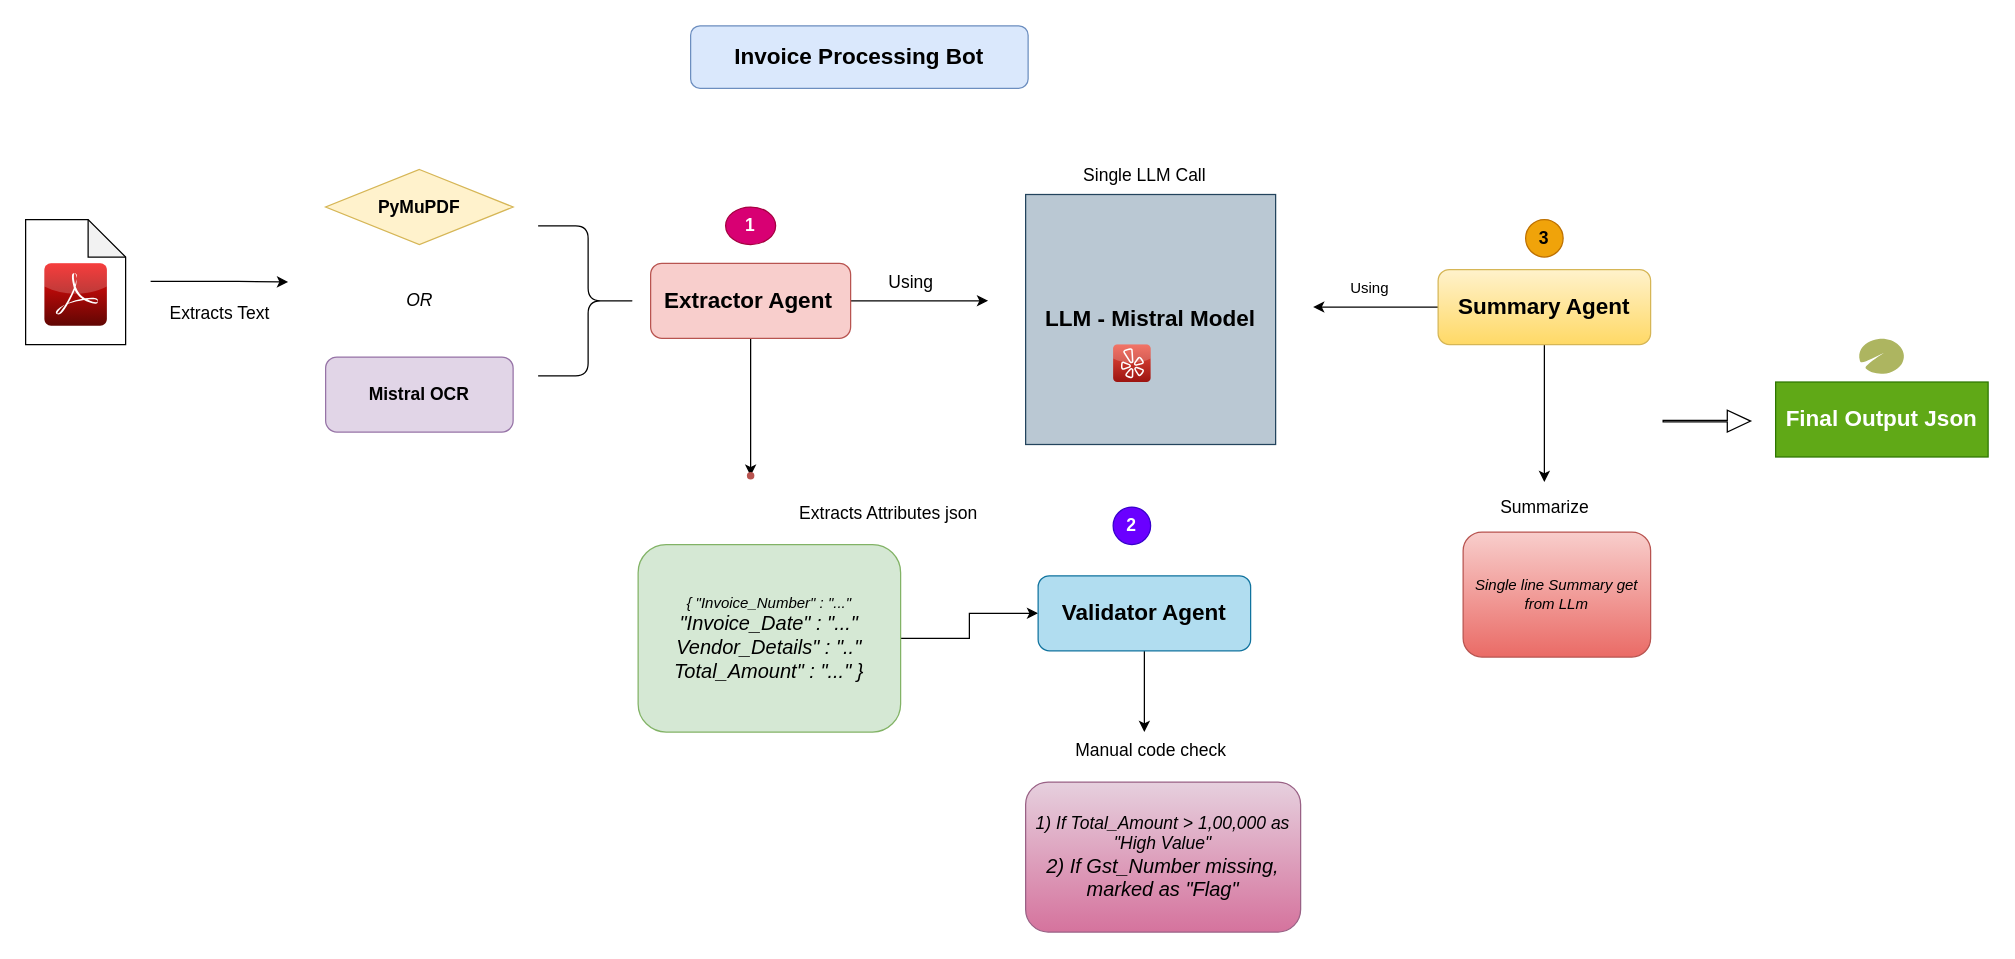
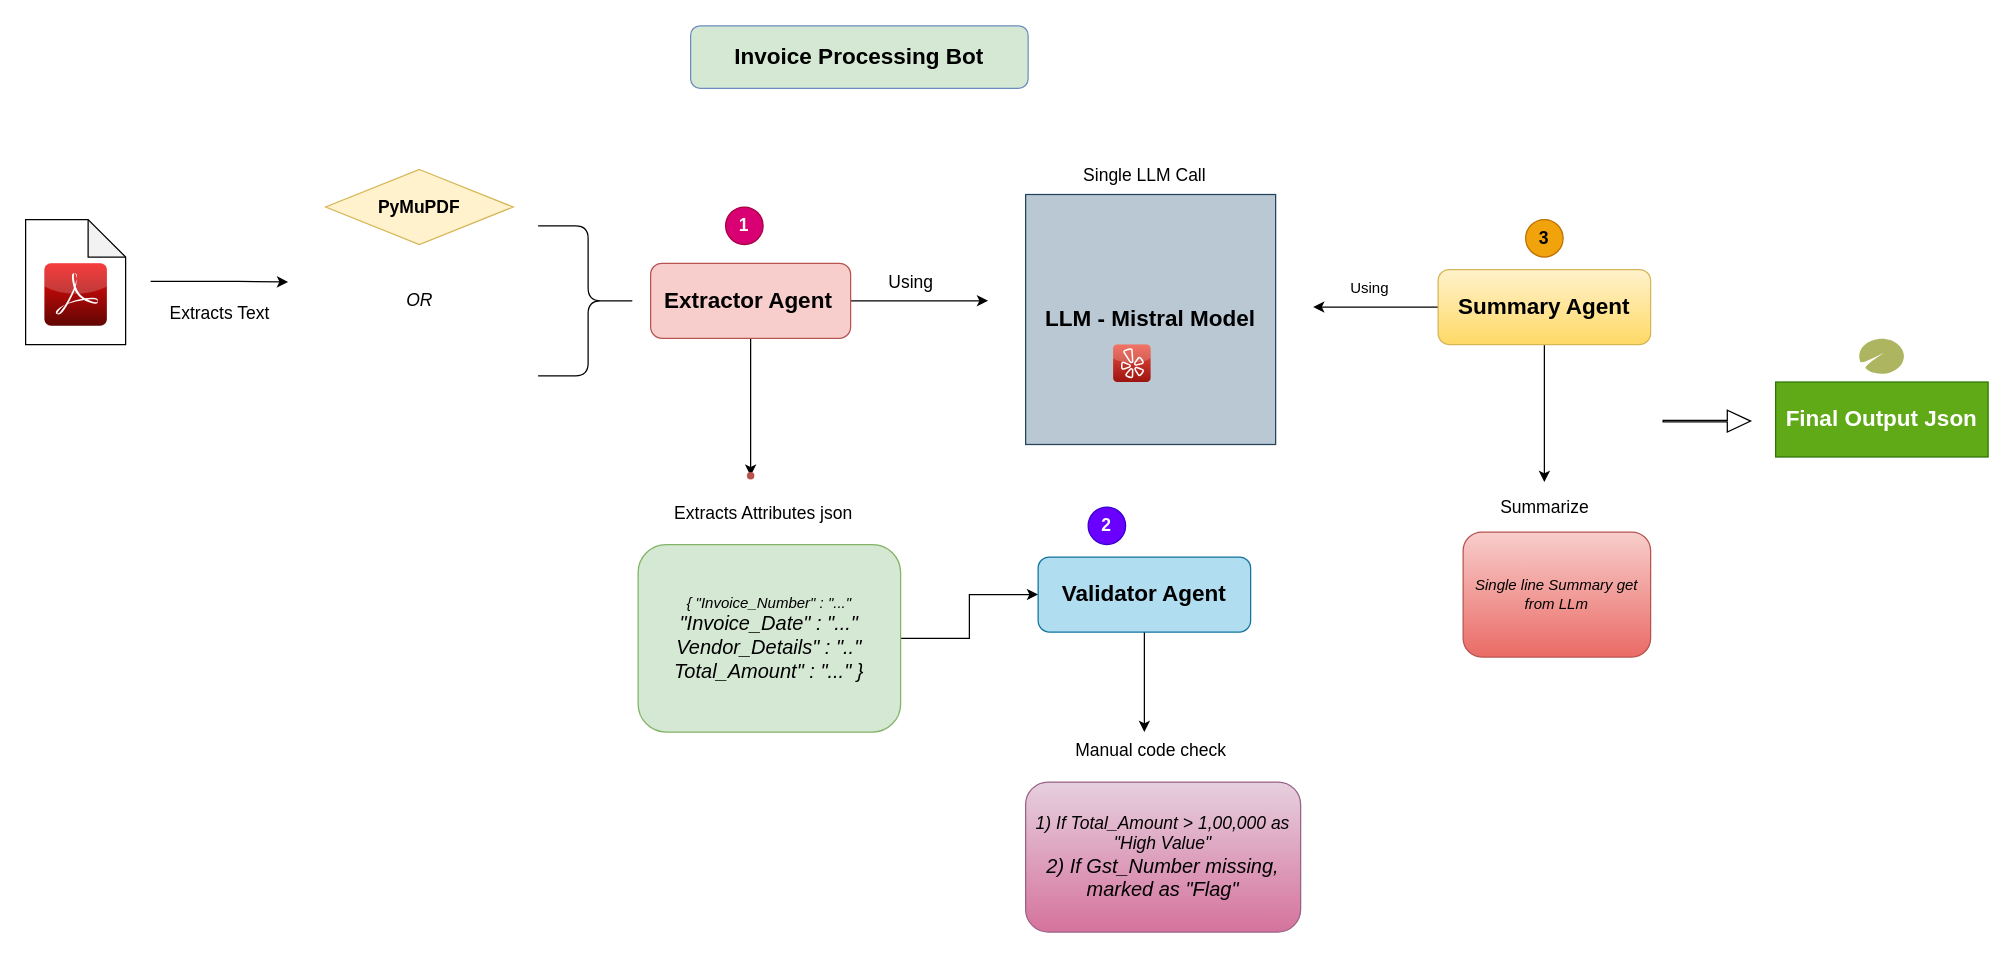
(859, 57) -> (859, 57)
(751, 226) -> (744, 226)
(419, 394) -> none
(888, 513) -> (763, 513)
(1132, 526) -> (1107, 526)
(1144, 613) -> (1144, 594)
